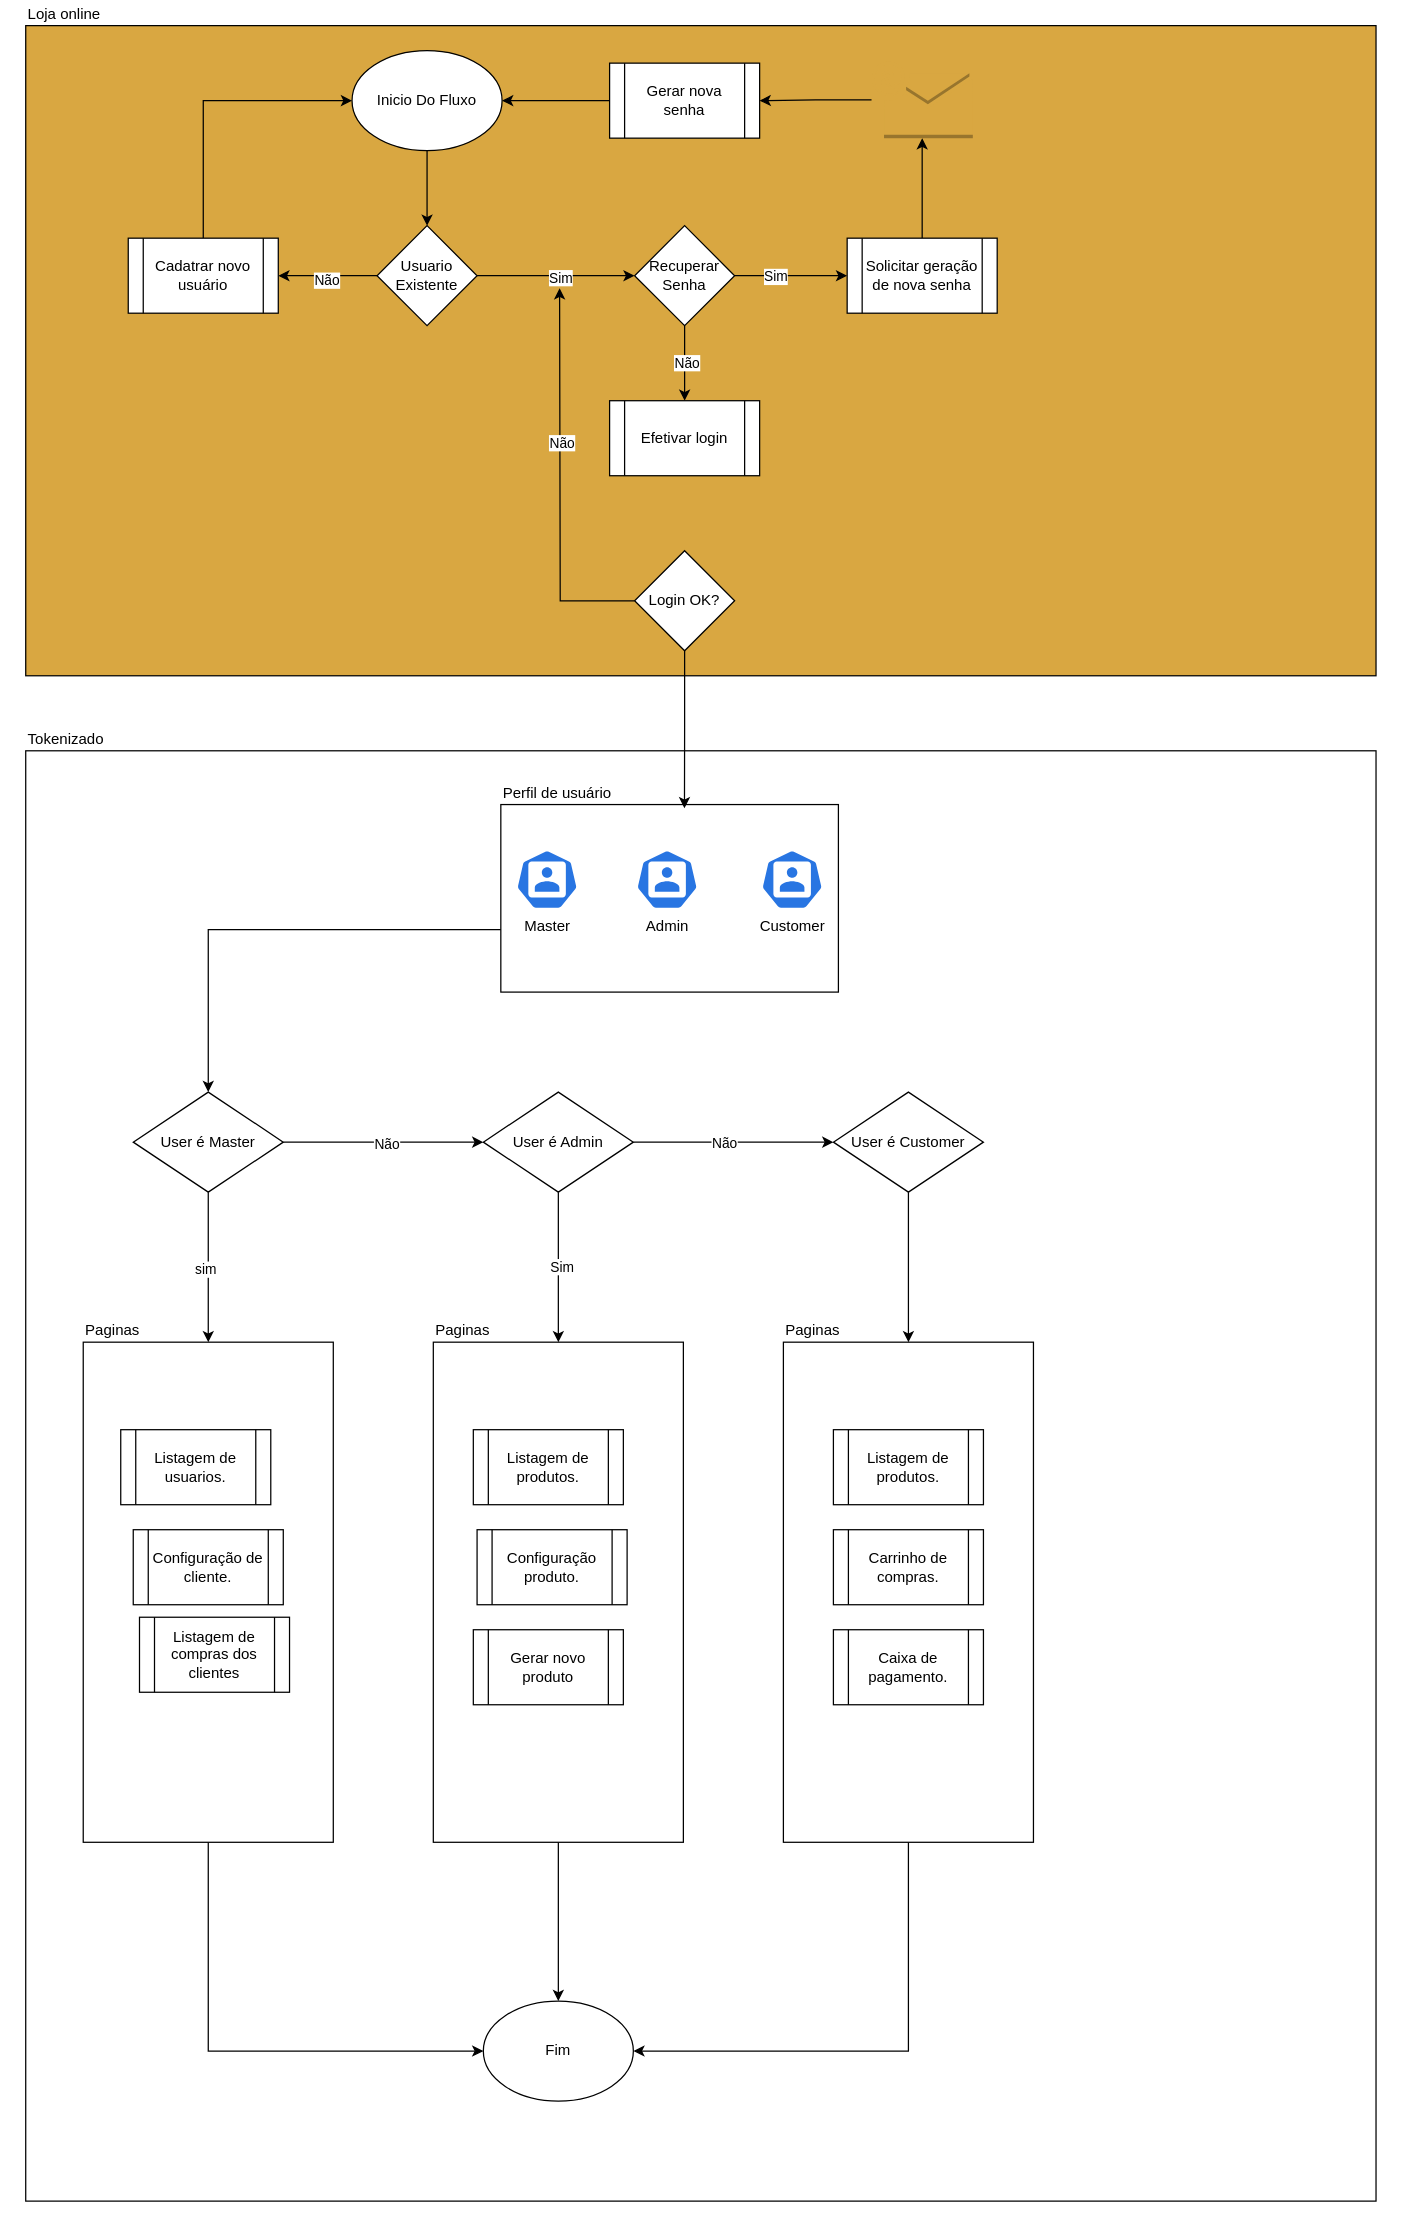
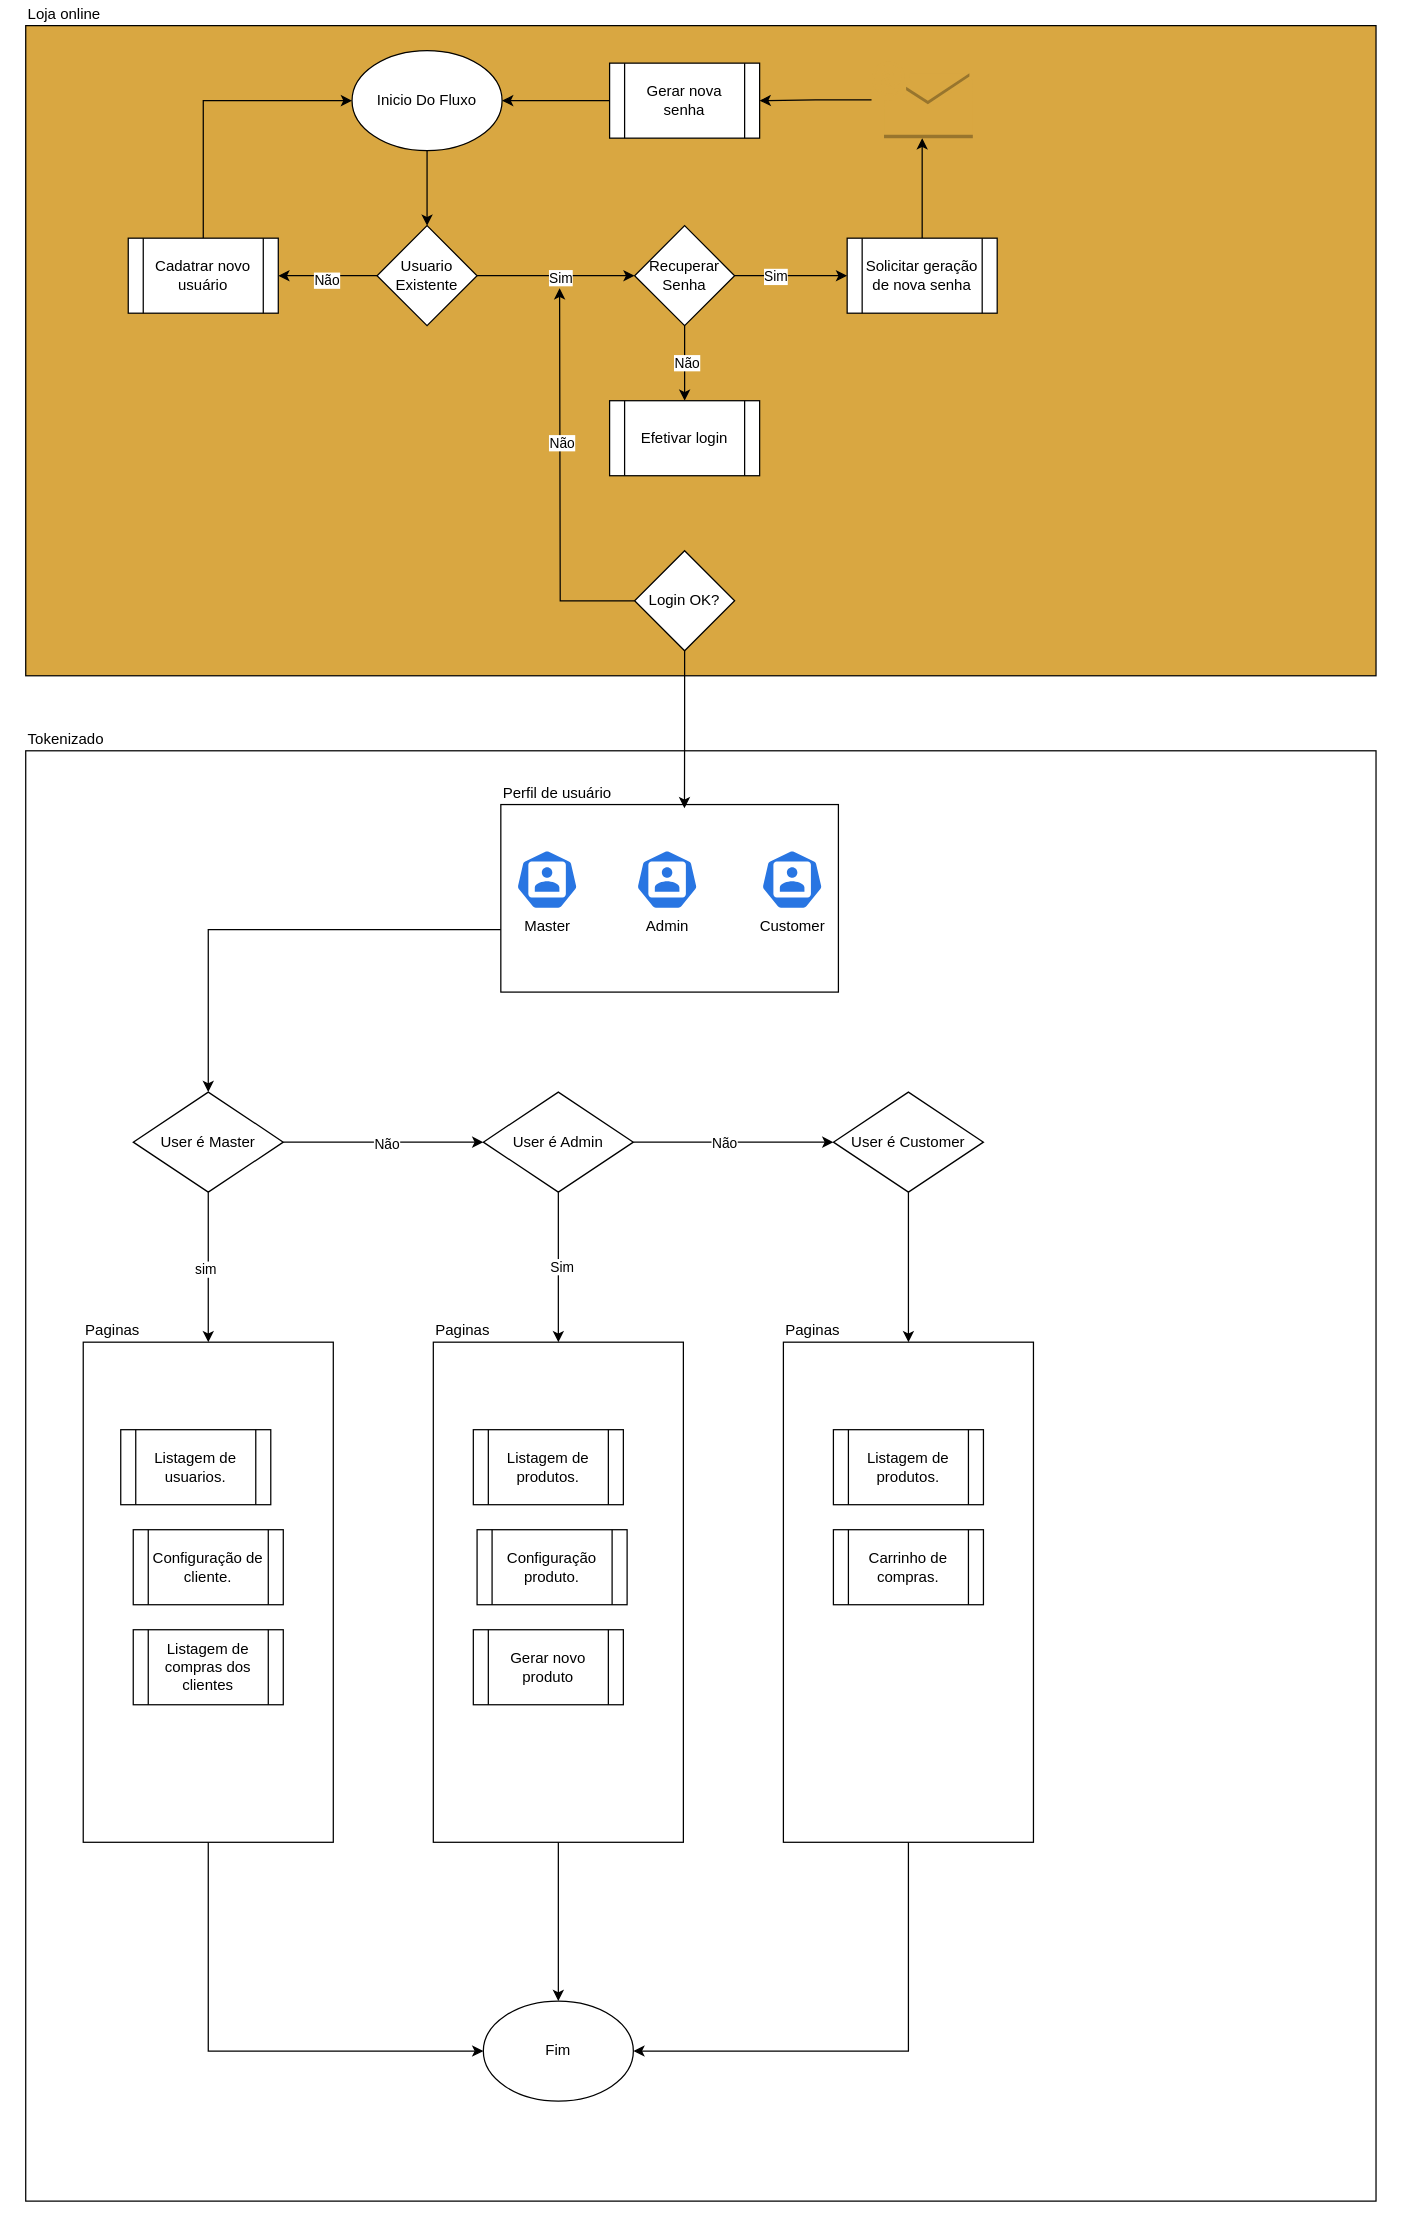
(214, 1654) -> (208, 1667)
(908, 1667) -> none
